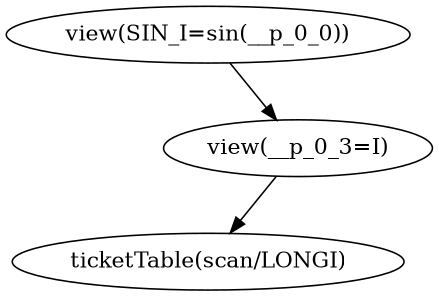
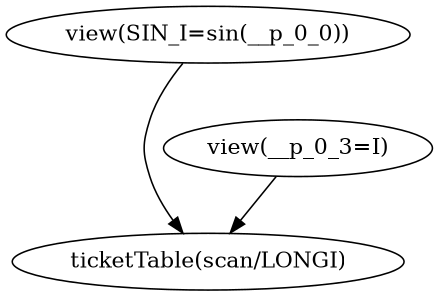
(248, 85) -> (145, 140)
